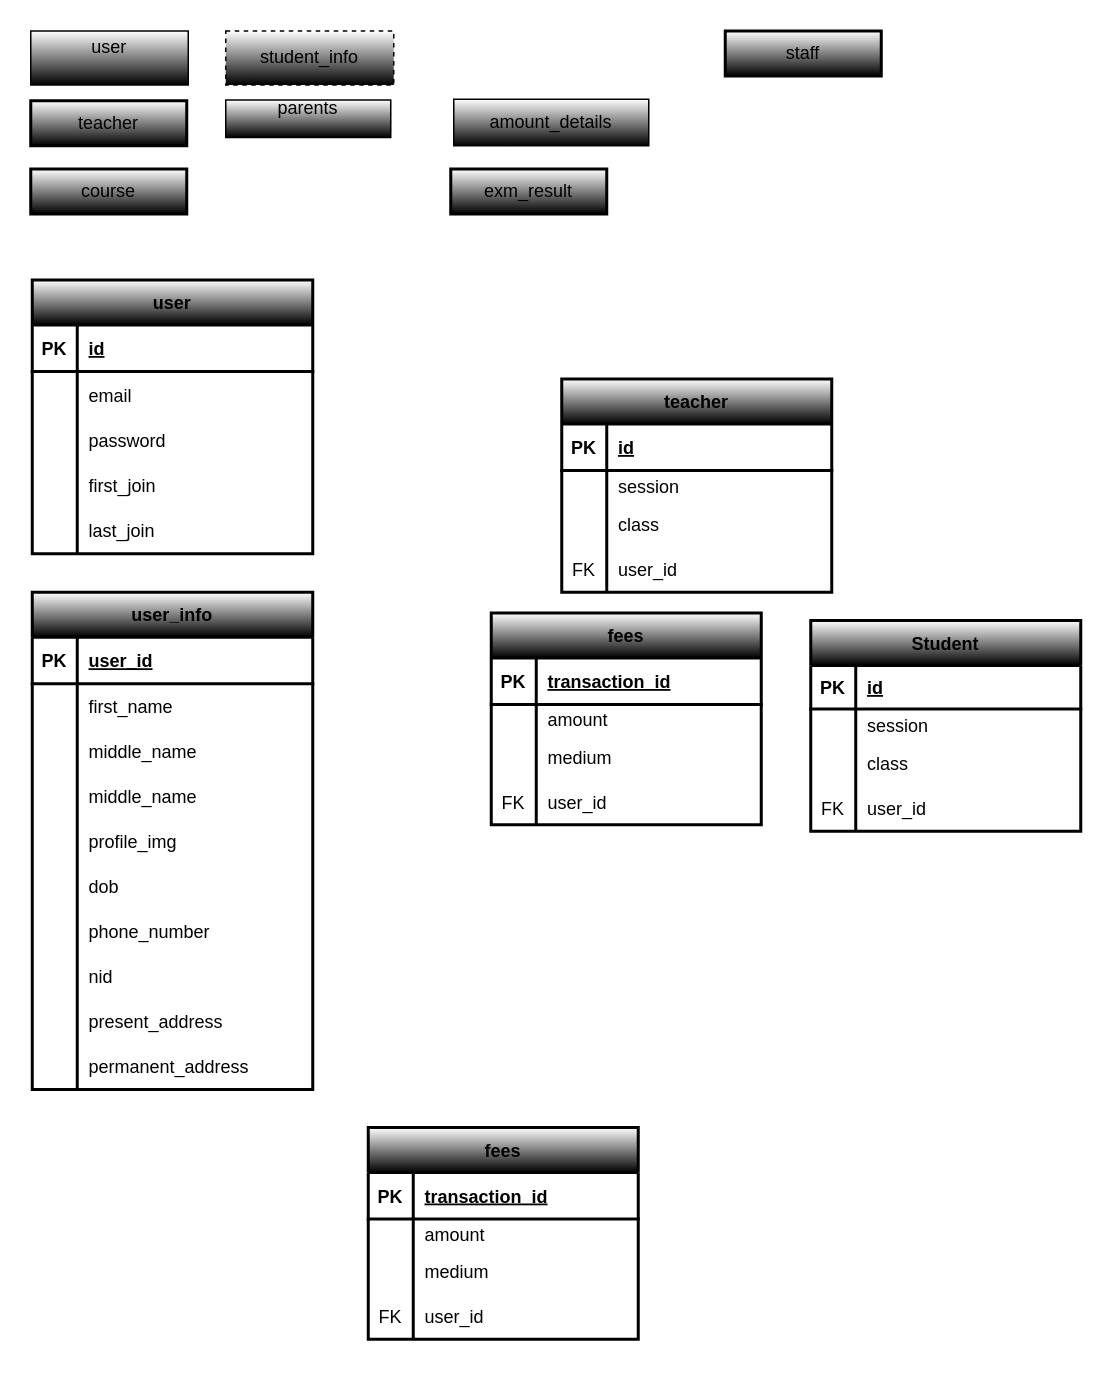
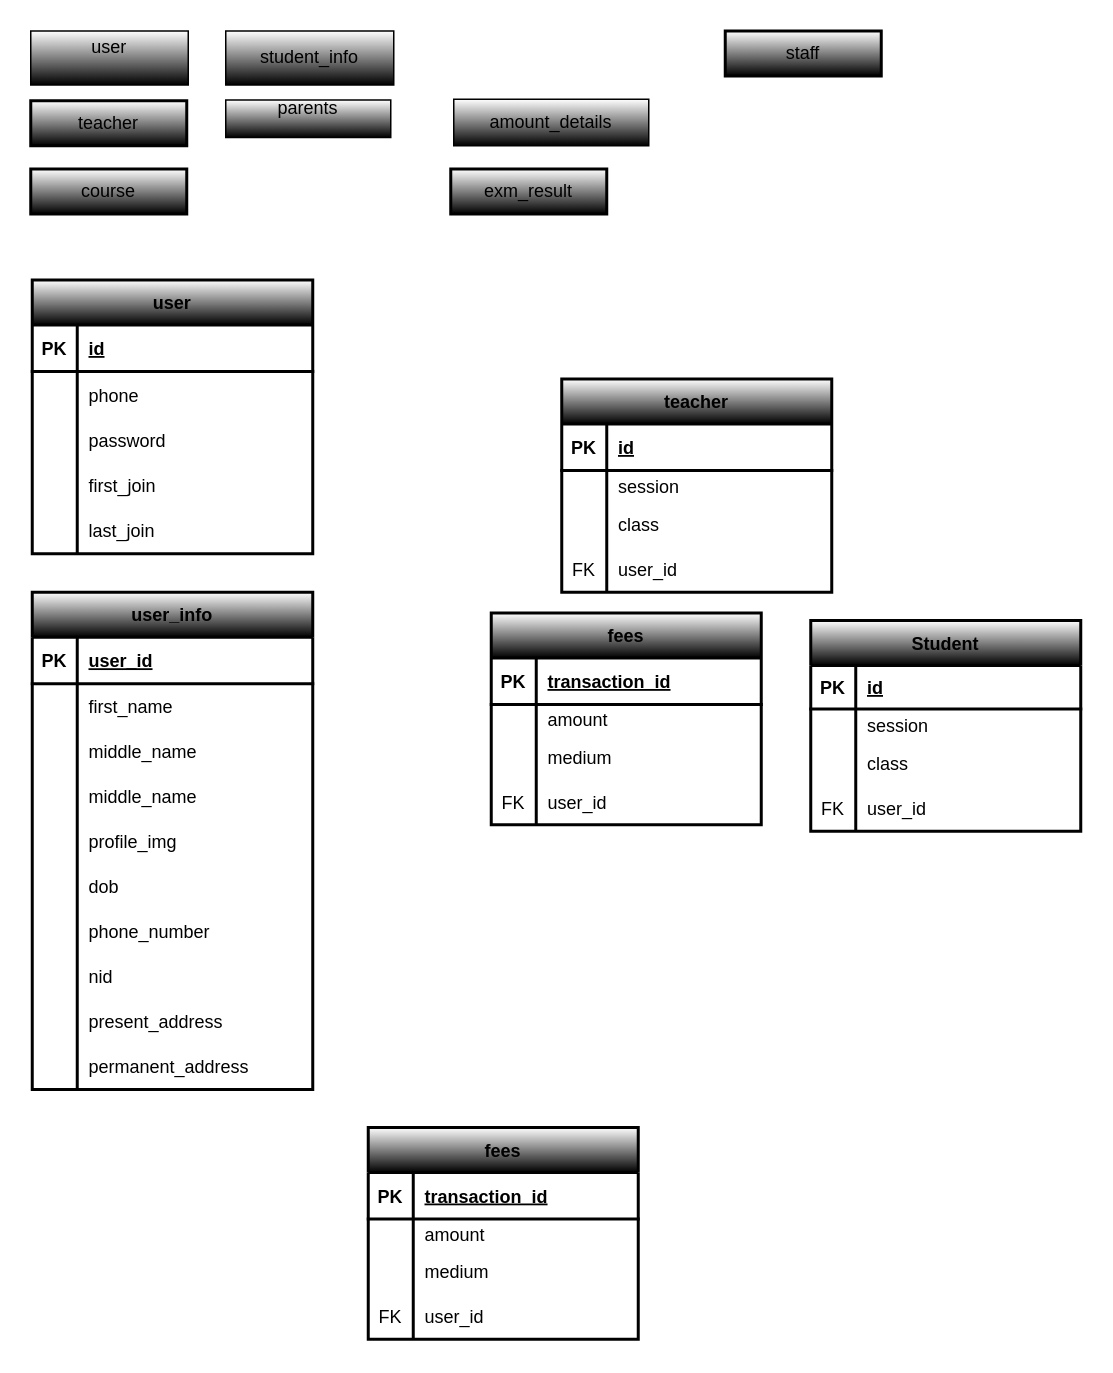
(310, 58) -> (310, 58)
(109, 395) -> (114, 395)
